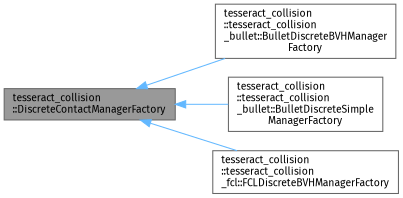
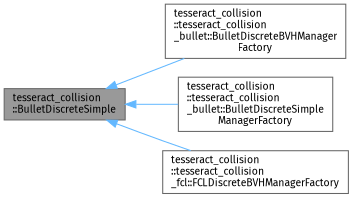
(90, 104) -> (65, 104)
